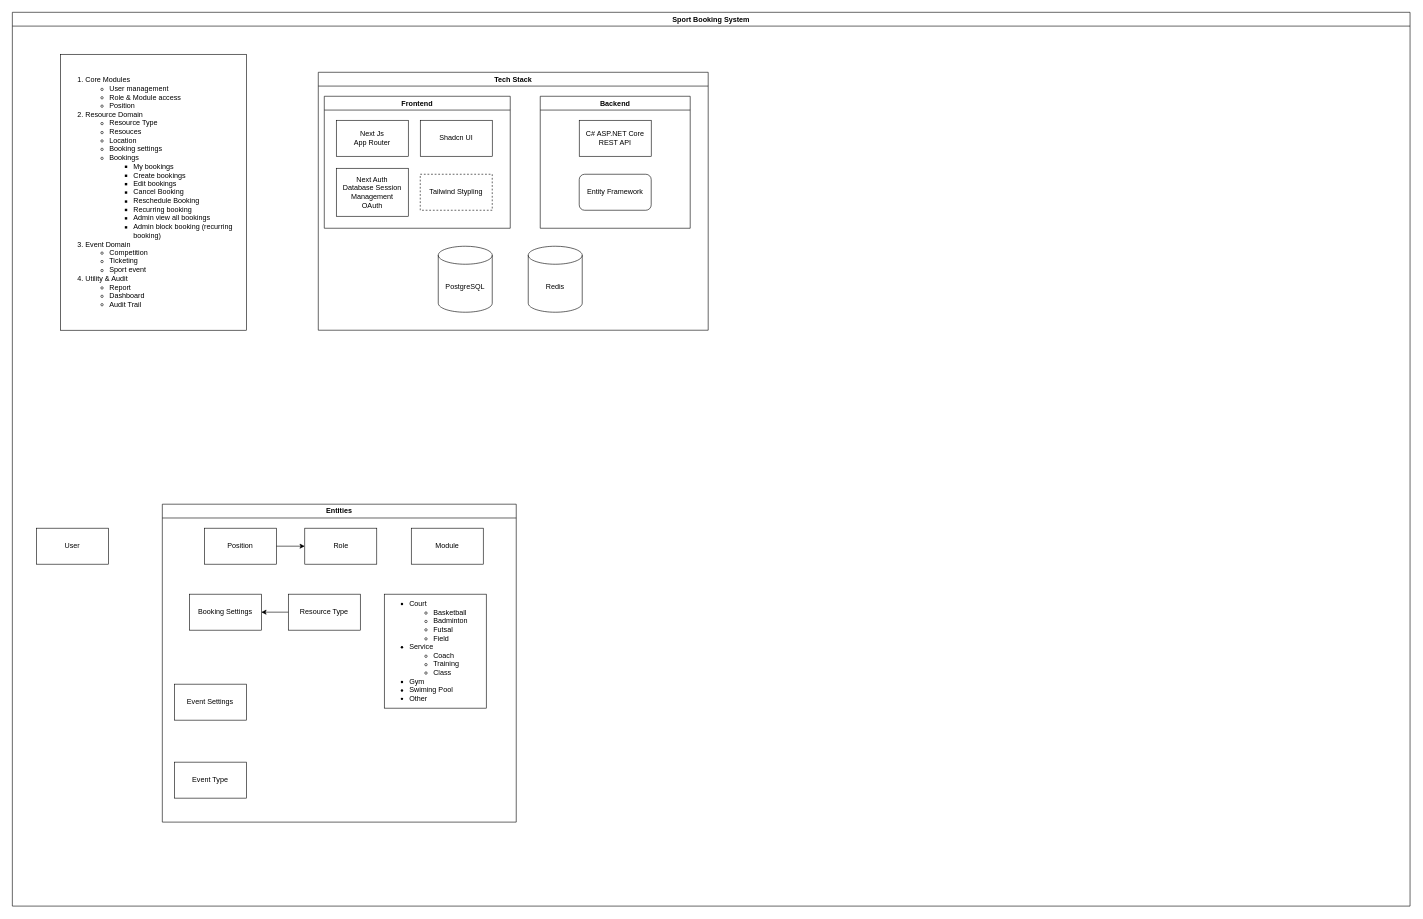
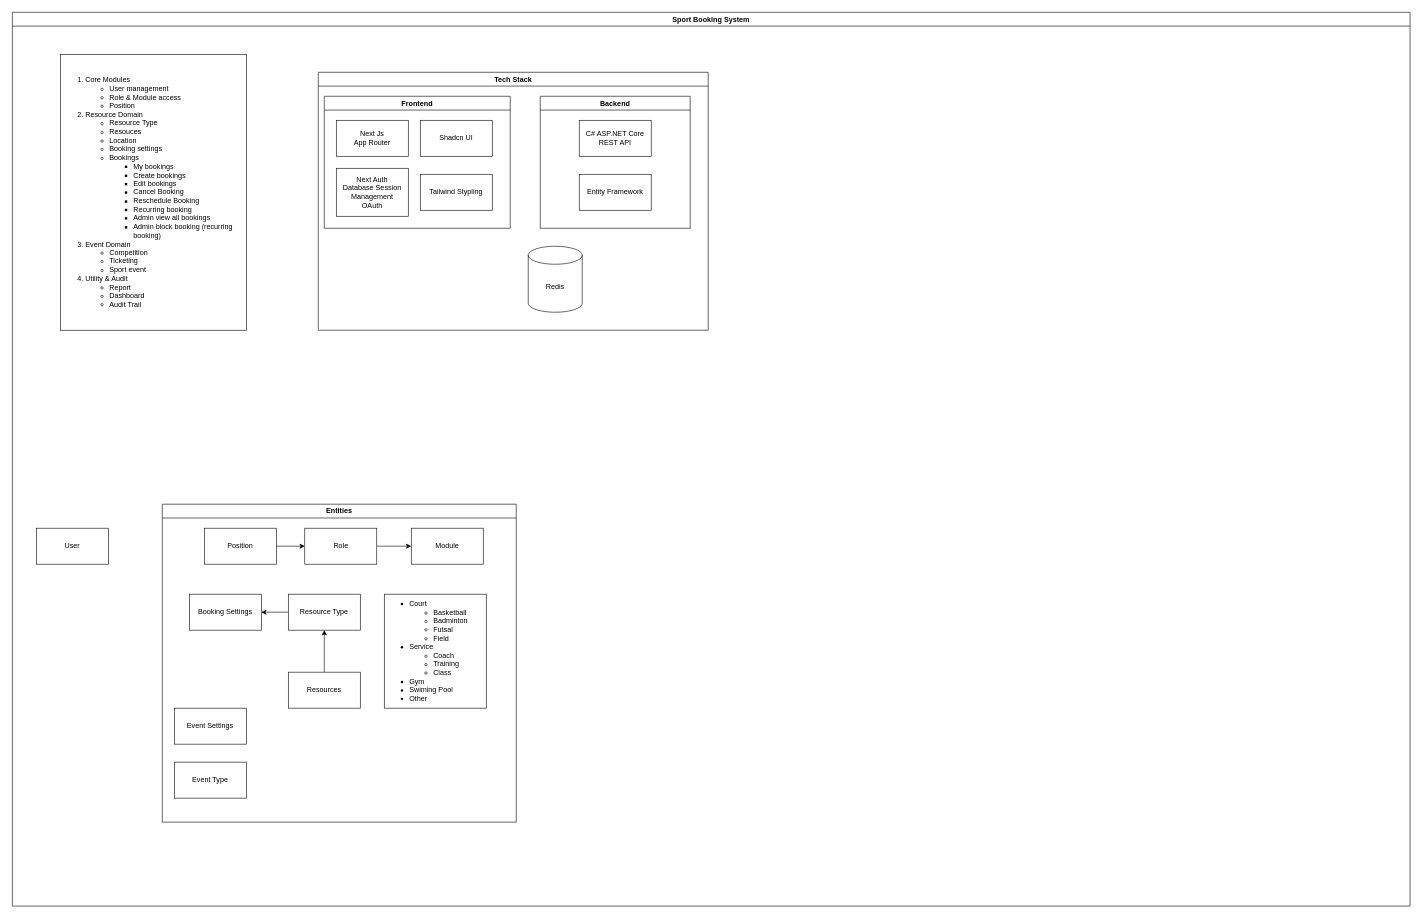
(456, 192) -> (456, 192)
(615, 192) -> (615, 192)
(465, 279) -> none
none -> (405, 546)
none -> (324, 671)
none -> (324, 690)
(210, 702) -> (210, 726)
